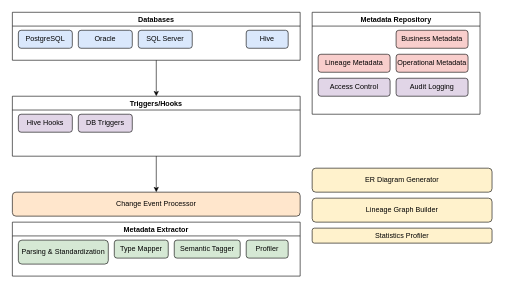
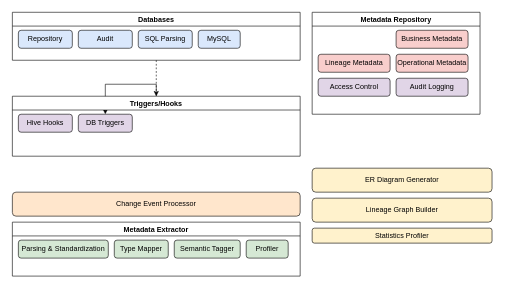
(45, 39) -> (45, 39)
(105, 39) -> (105, 39)
(165, 39) -> (165, 39)
none -> (219, 39)
(267, 39) -> none
(156, 72) -> (156, 72)
(156, 186) -> (105, 84)
(63, 252) -> (63, 249)
